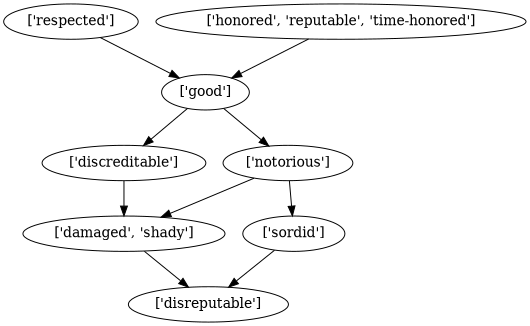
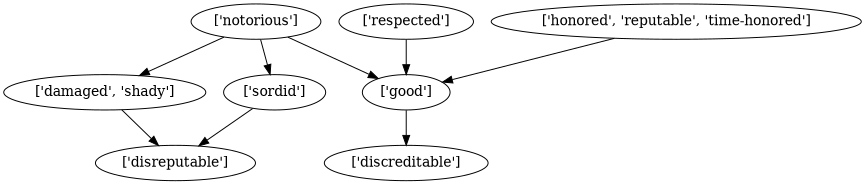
(242, 124) -> (328, 56)
(124, 194) -> none
